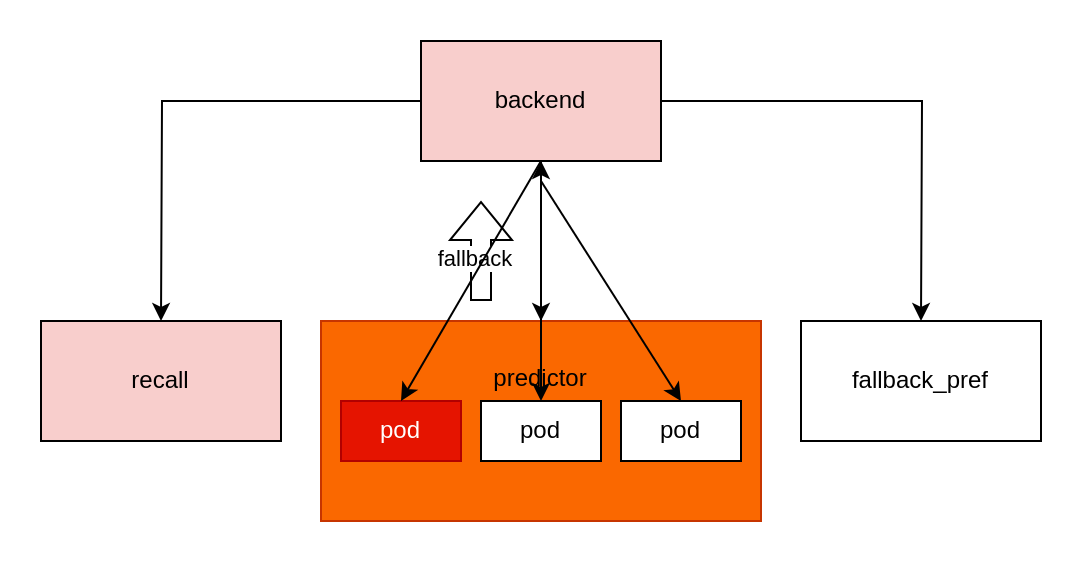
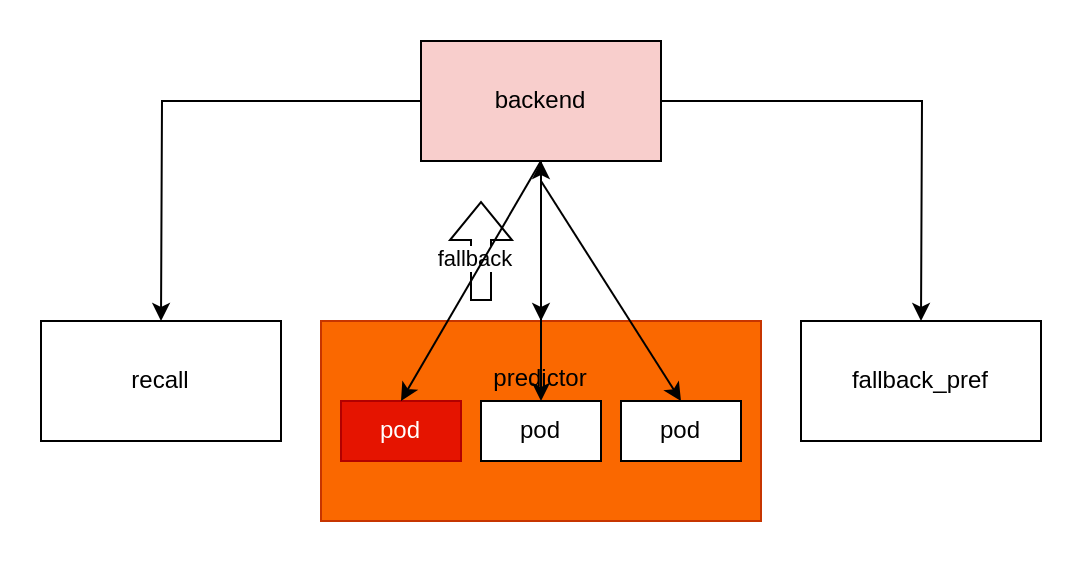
(161, 381) -> (161, 381)
